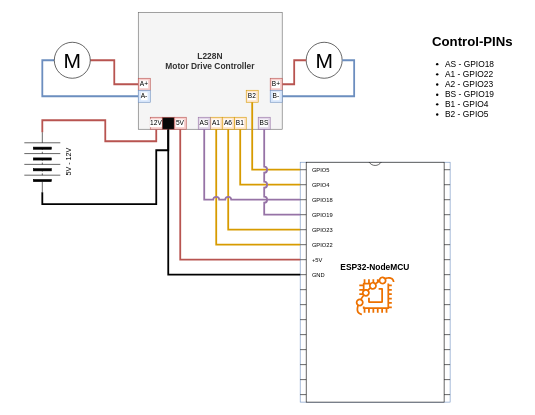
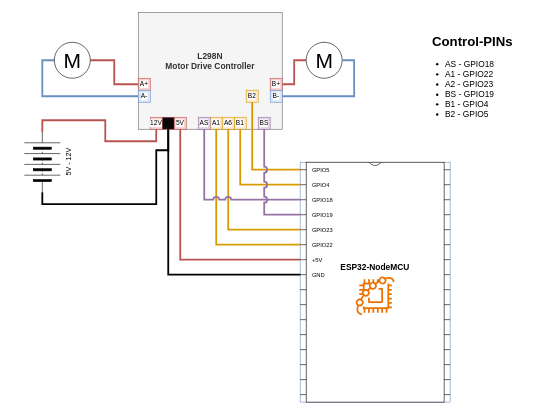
(210, 71) -> (210, 71)
